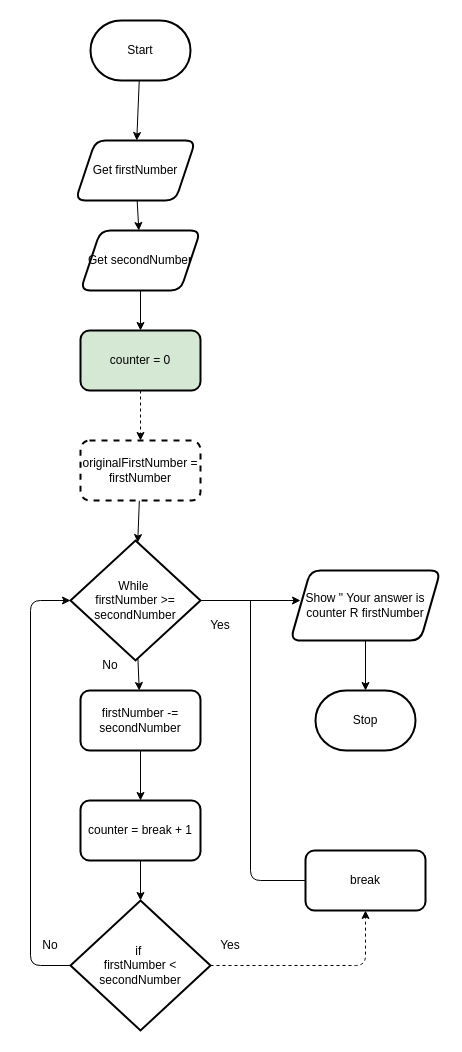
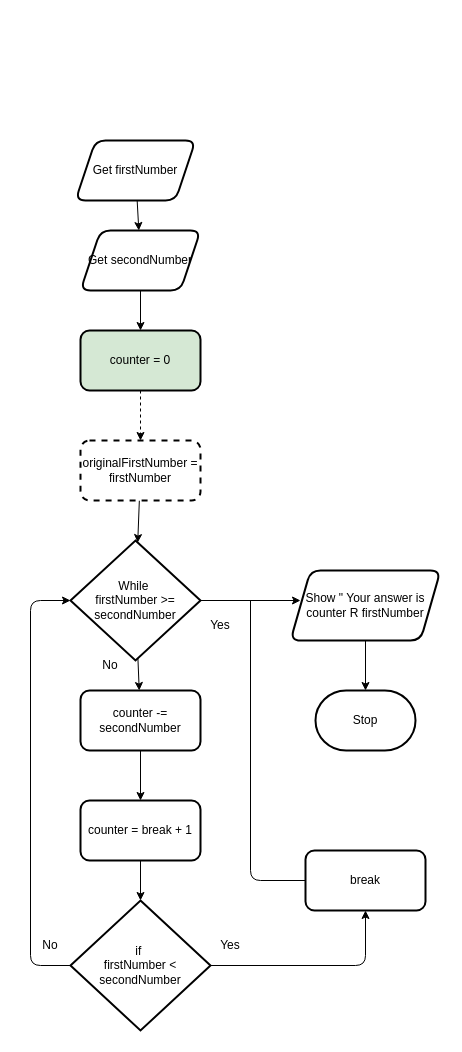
(141, 51) -> none
(138, 107) -> none
(141, 721) -> (141, 721)
(308, 966) -> (308, 966)
